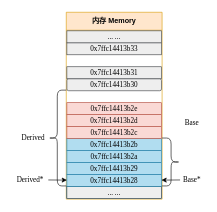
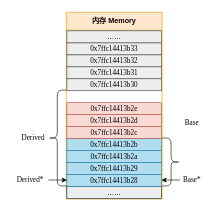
none -> (114, 61)
(114, 85) -> (114, 85)
